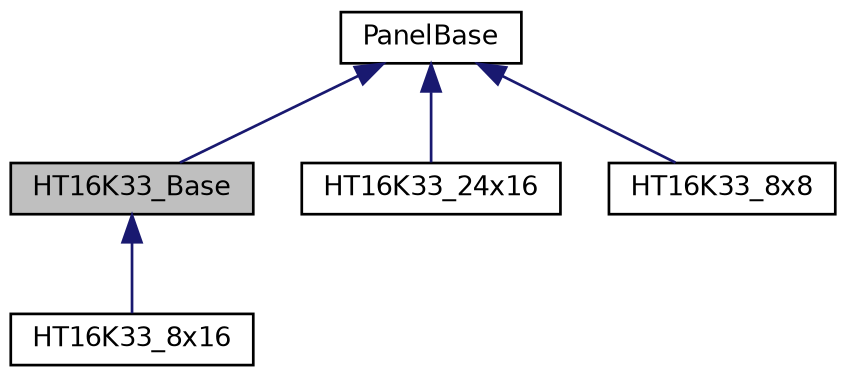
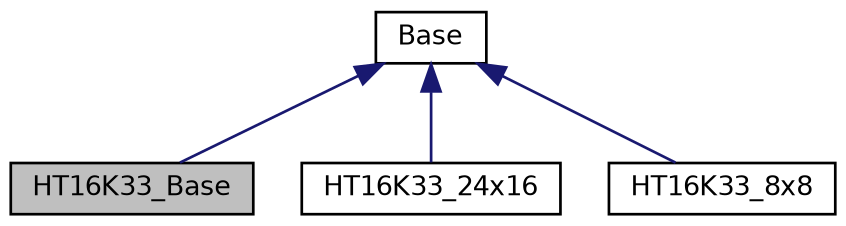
(431, 38) -> (431, 38)
(132, 340) -> none
